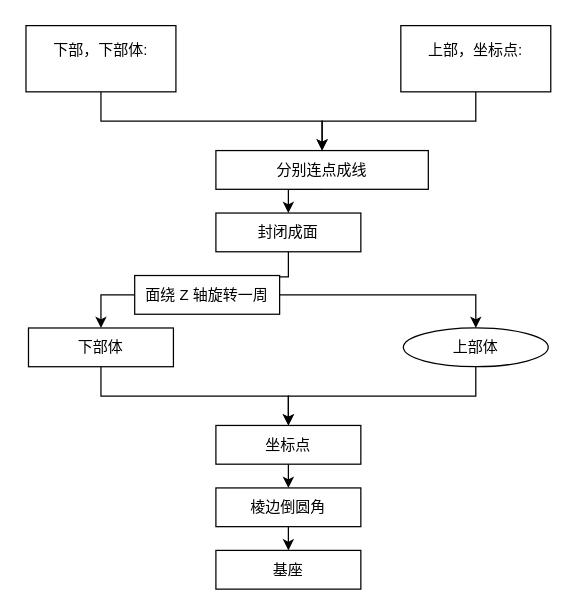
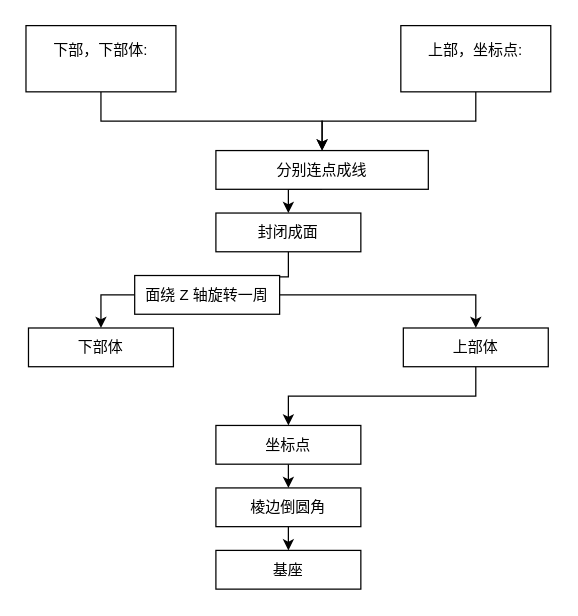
(476, 348) -> (476, 348)
(179, 396) -> none
